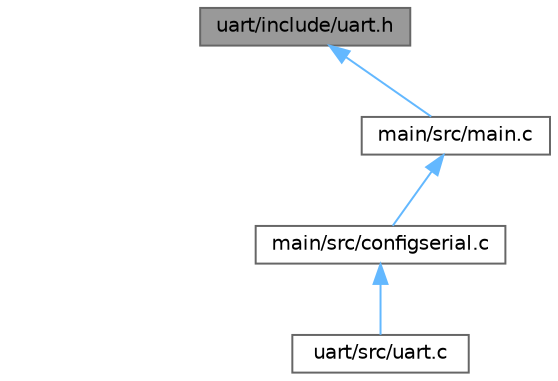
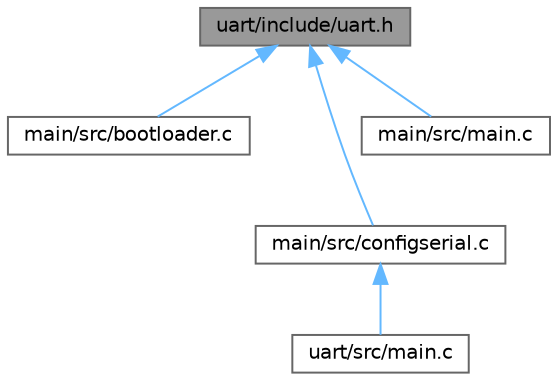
none -> (129, 136)
(412, 199) -> (342, 146)
(381, 354) -> (381, 354)
